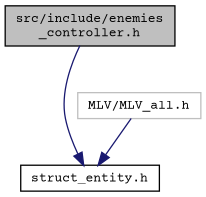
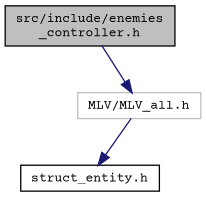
(64, 100) -> (113, 64)
